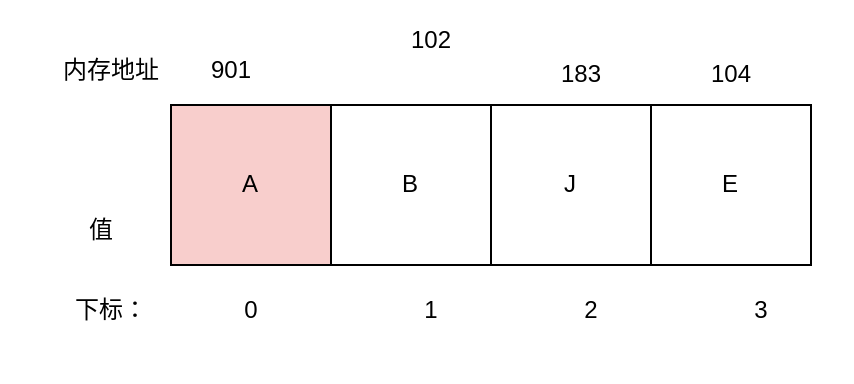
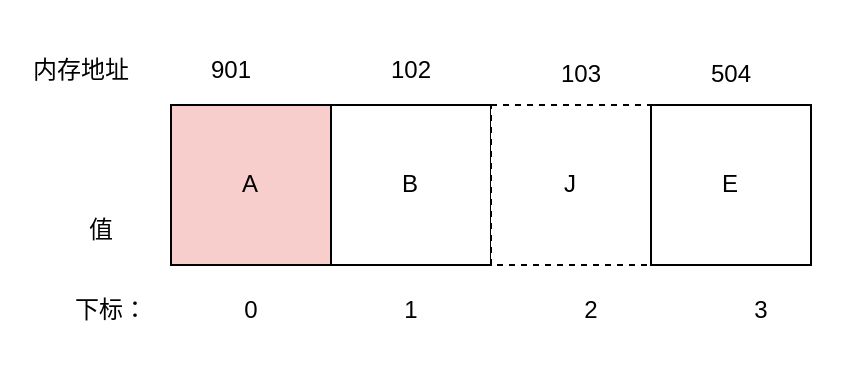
(431, 41) -> (411, 71)
(111, 71) -> (81, 71)
(582, 75) -> (582, 75)
(732, 75) -> (732, 75)
(571, 185) -> (571, 185)
(431, 311) -> (411, 311)
